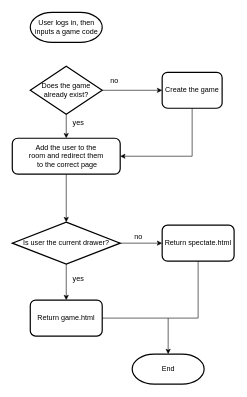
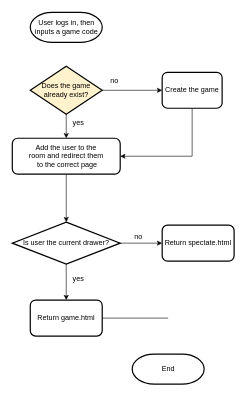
(66, 90) -> (66, 90)
(169, 318) -> none
